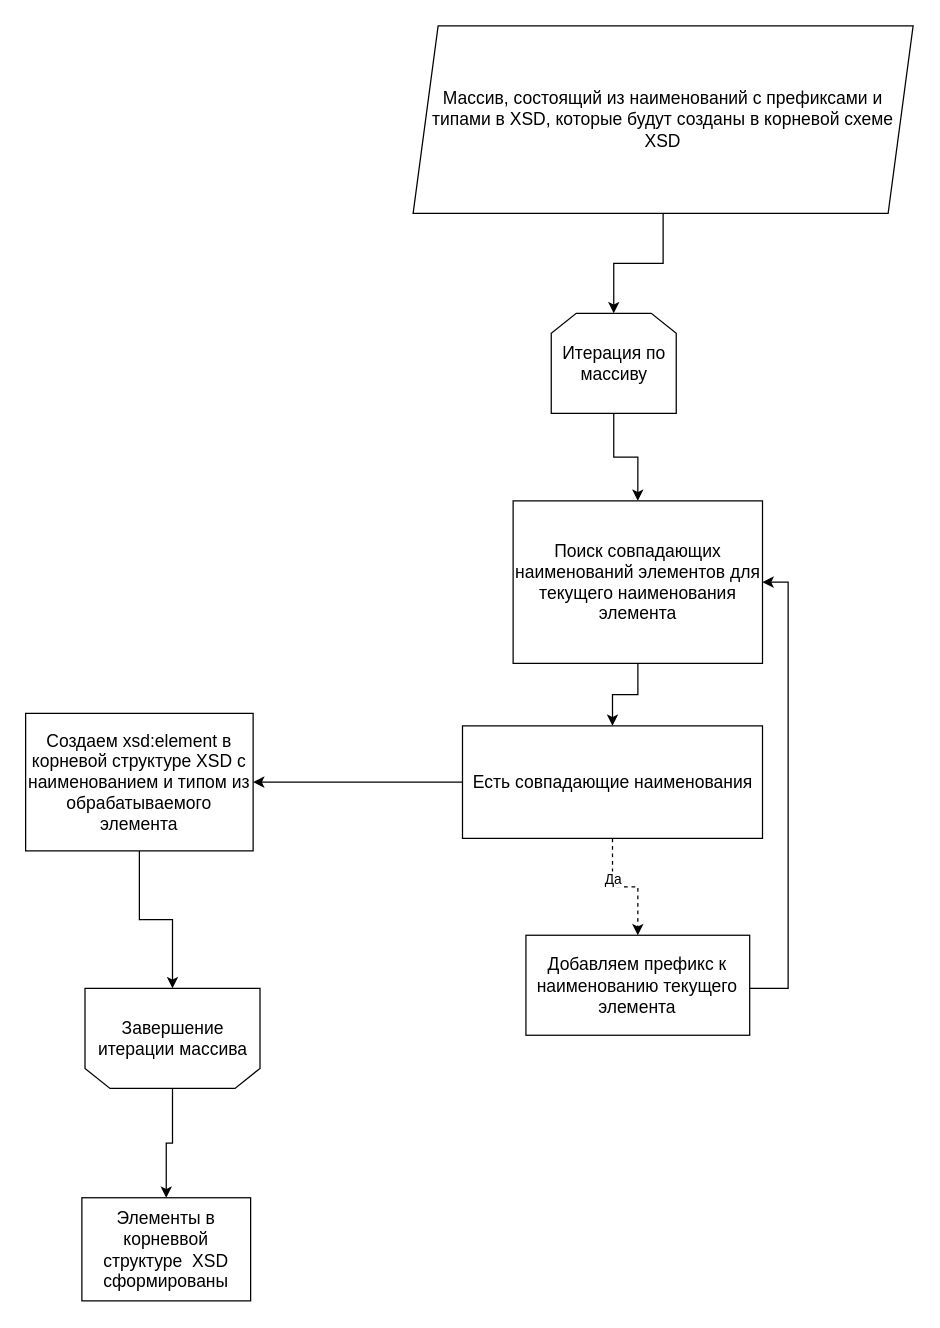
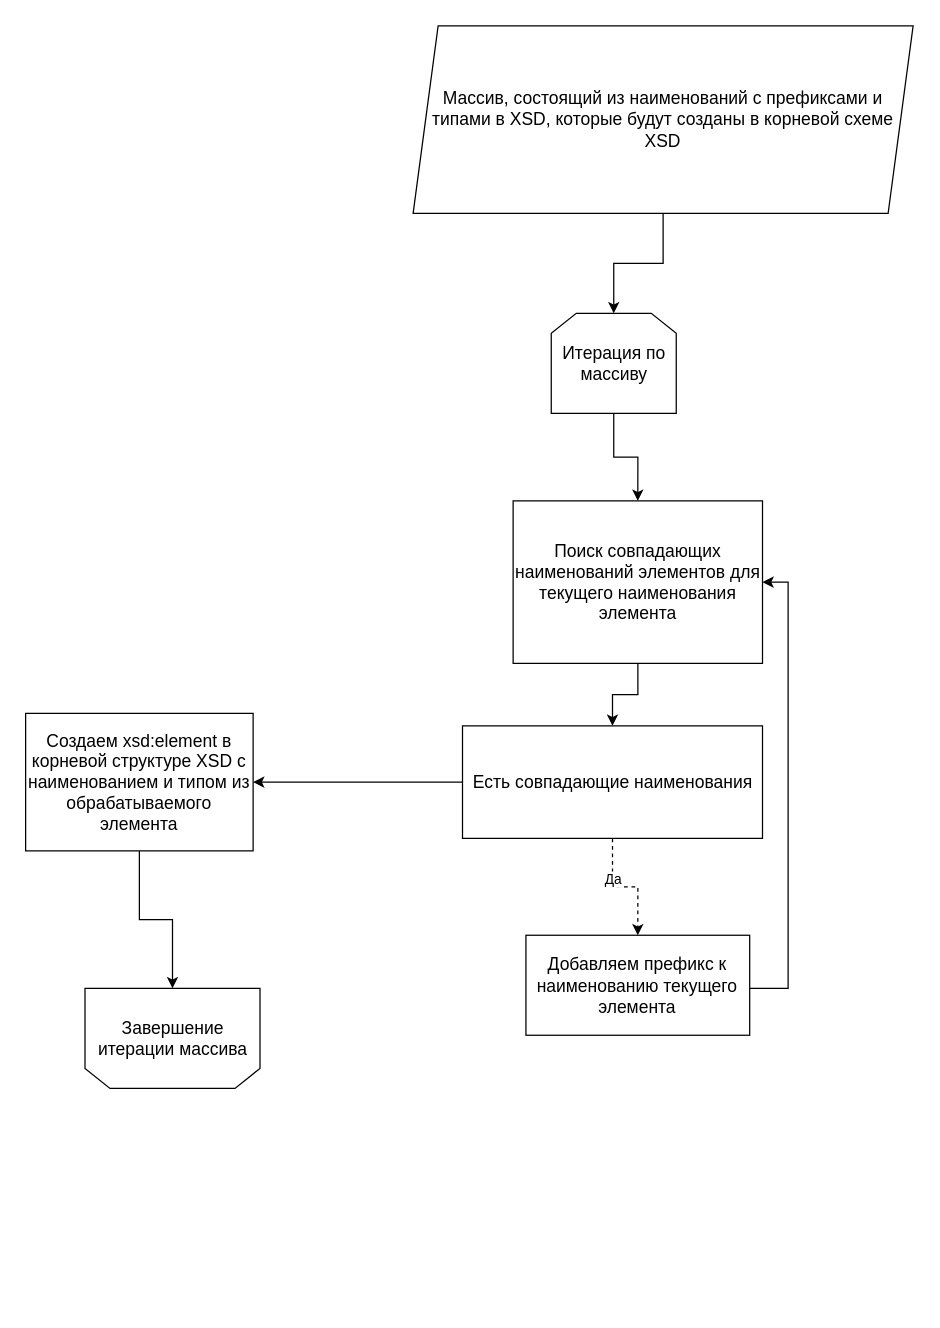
(173, 1142) -> none
(166, 1249) -> none
